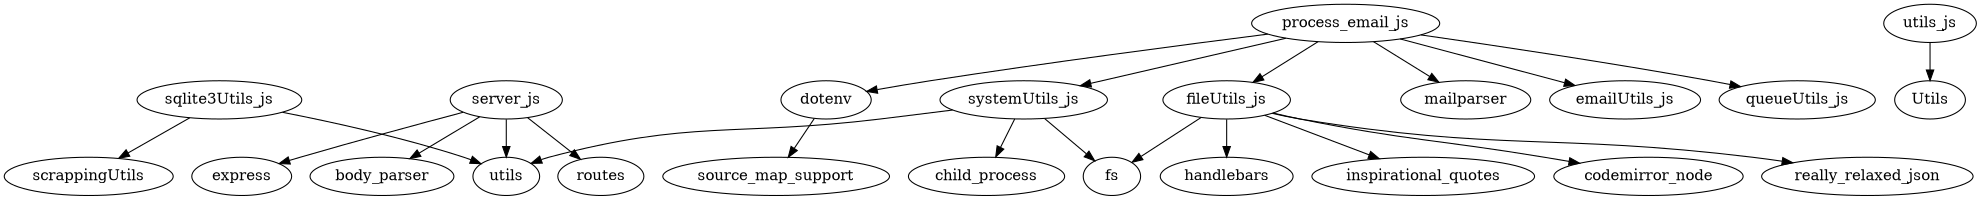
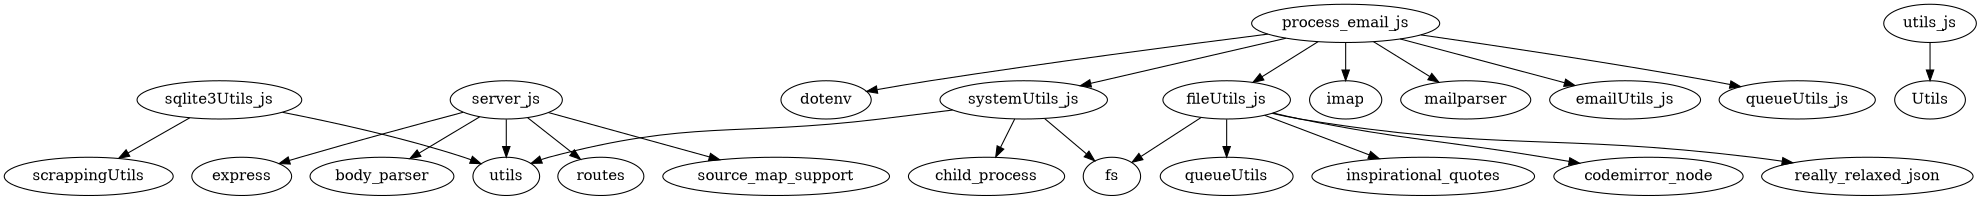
none -> (1346, 100)
(804, 133) -> (625, 134)
(1227, 176) -> (1227, 176)
